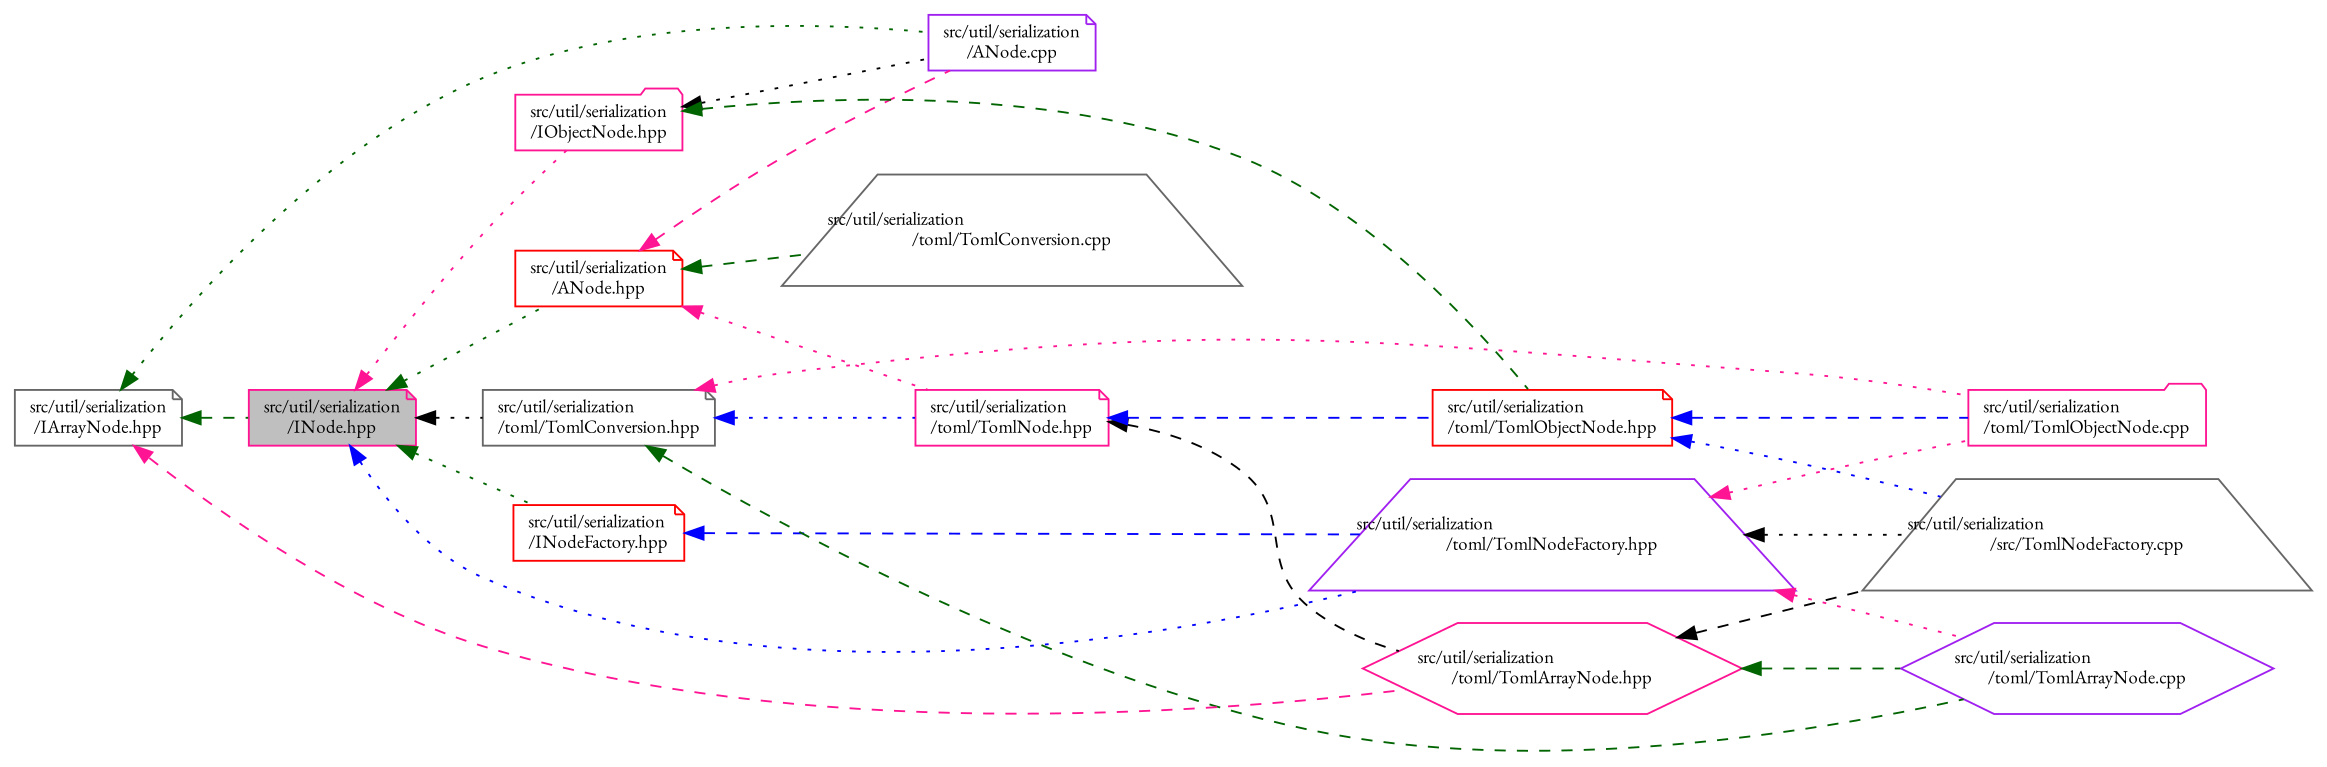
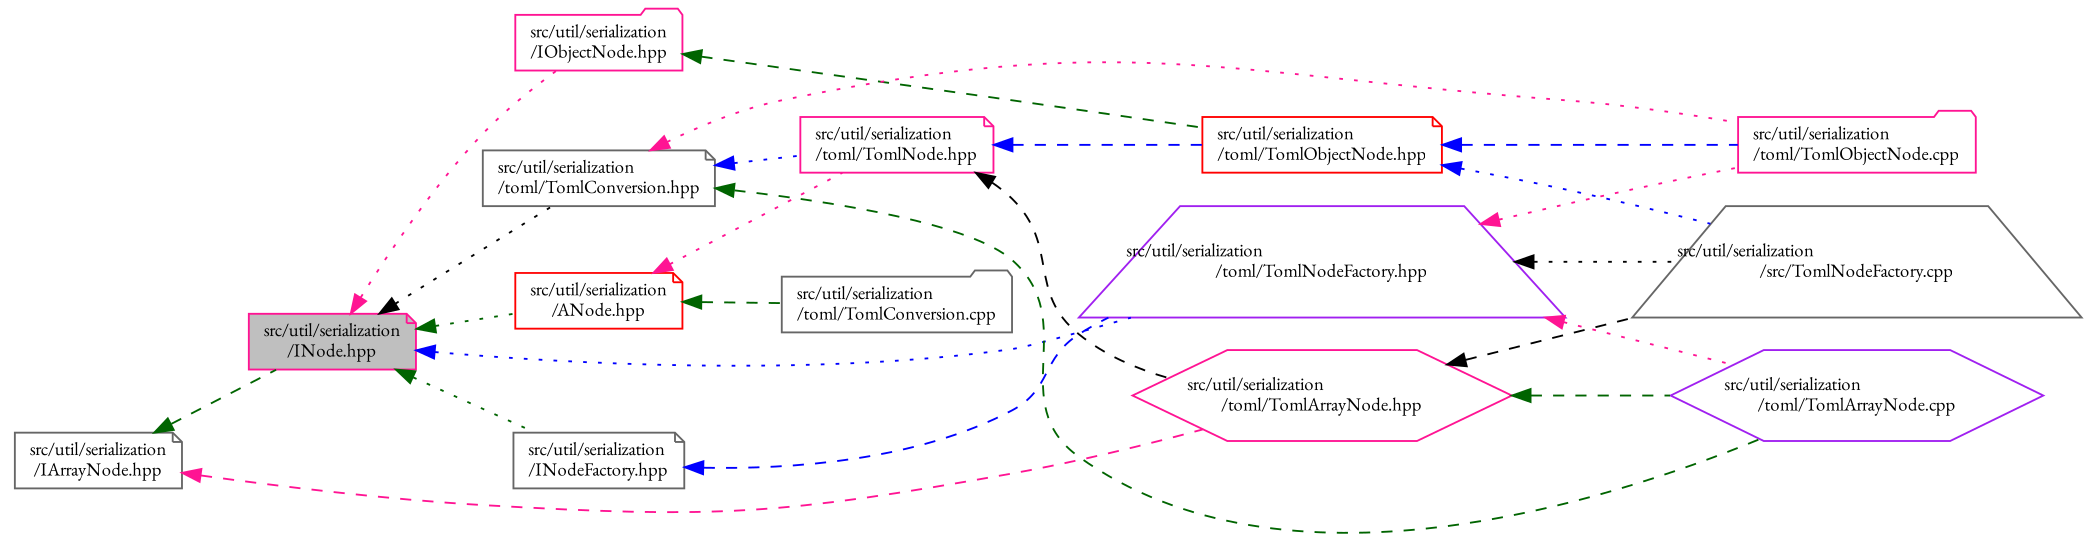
(1012, 43) -> none
(1012, 230) -> (897, 305)
(599, 533) -> (599, 461)
